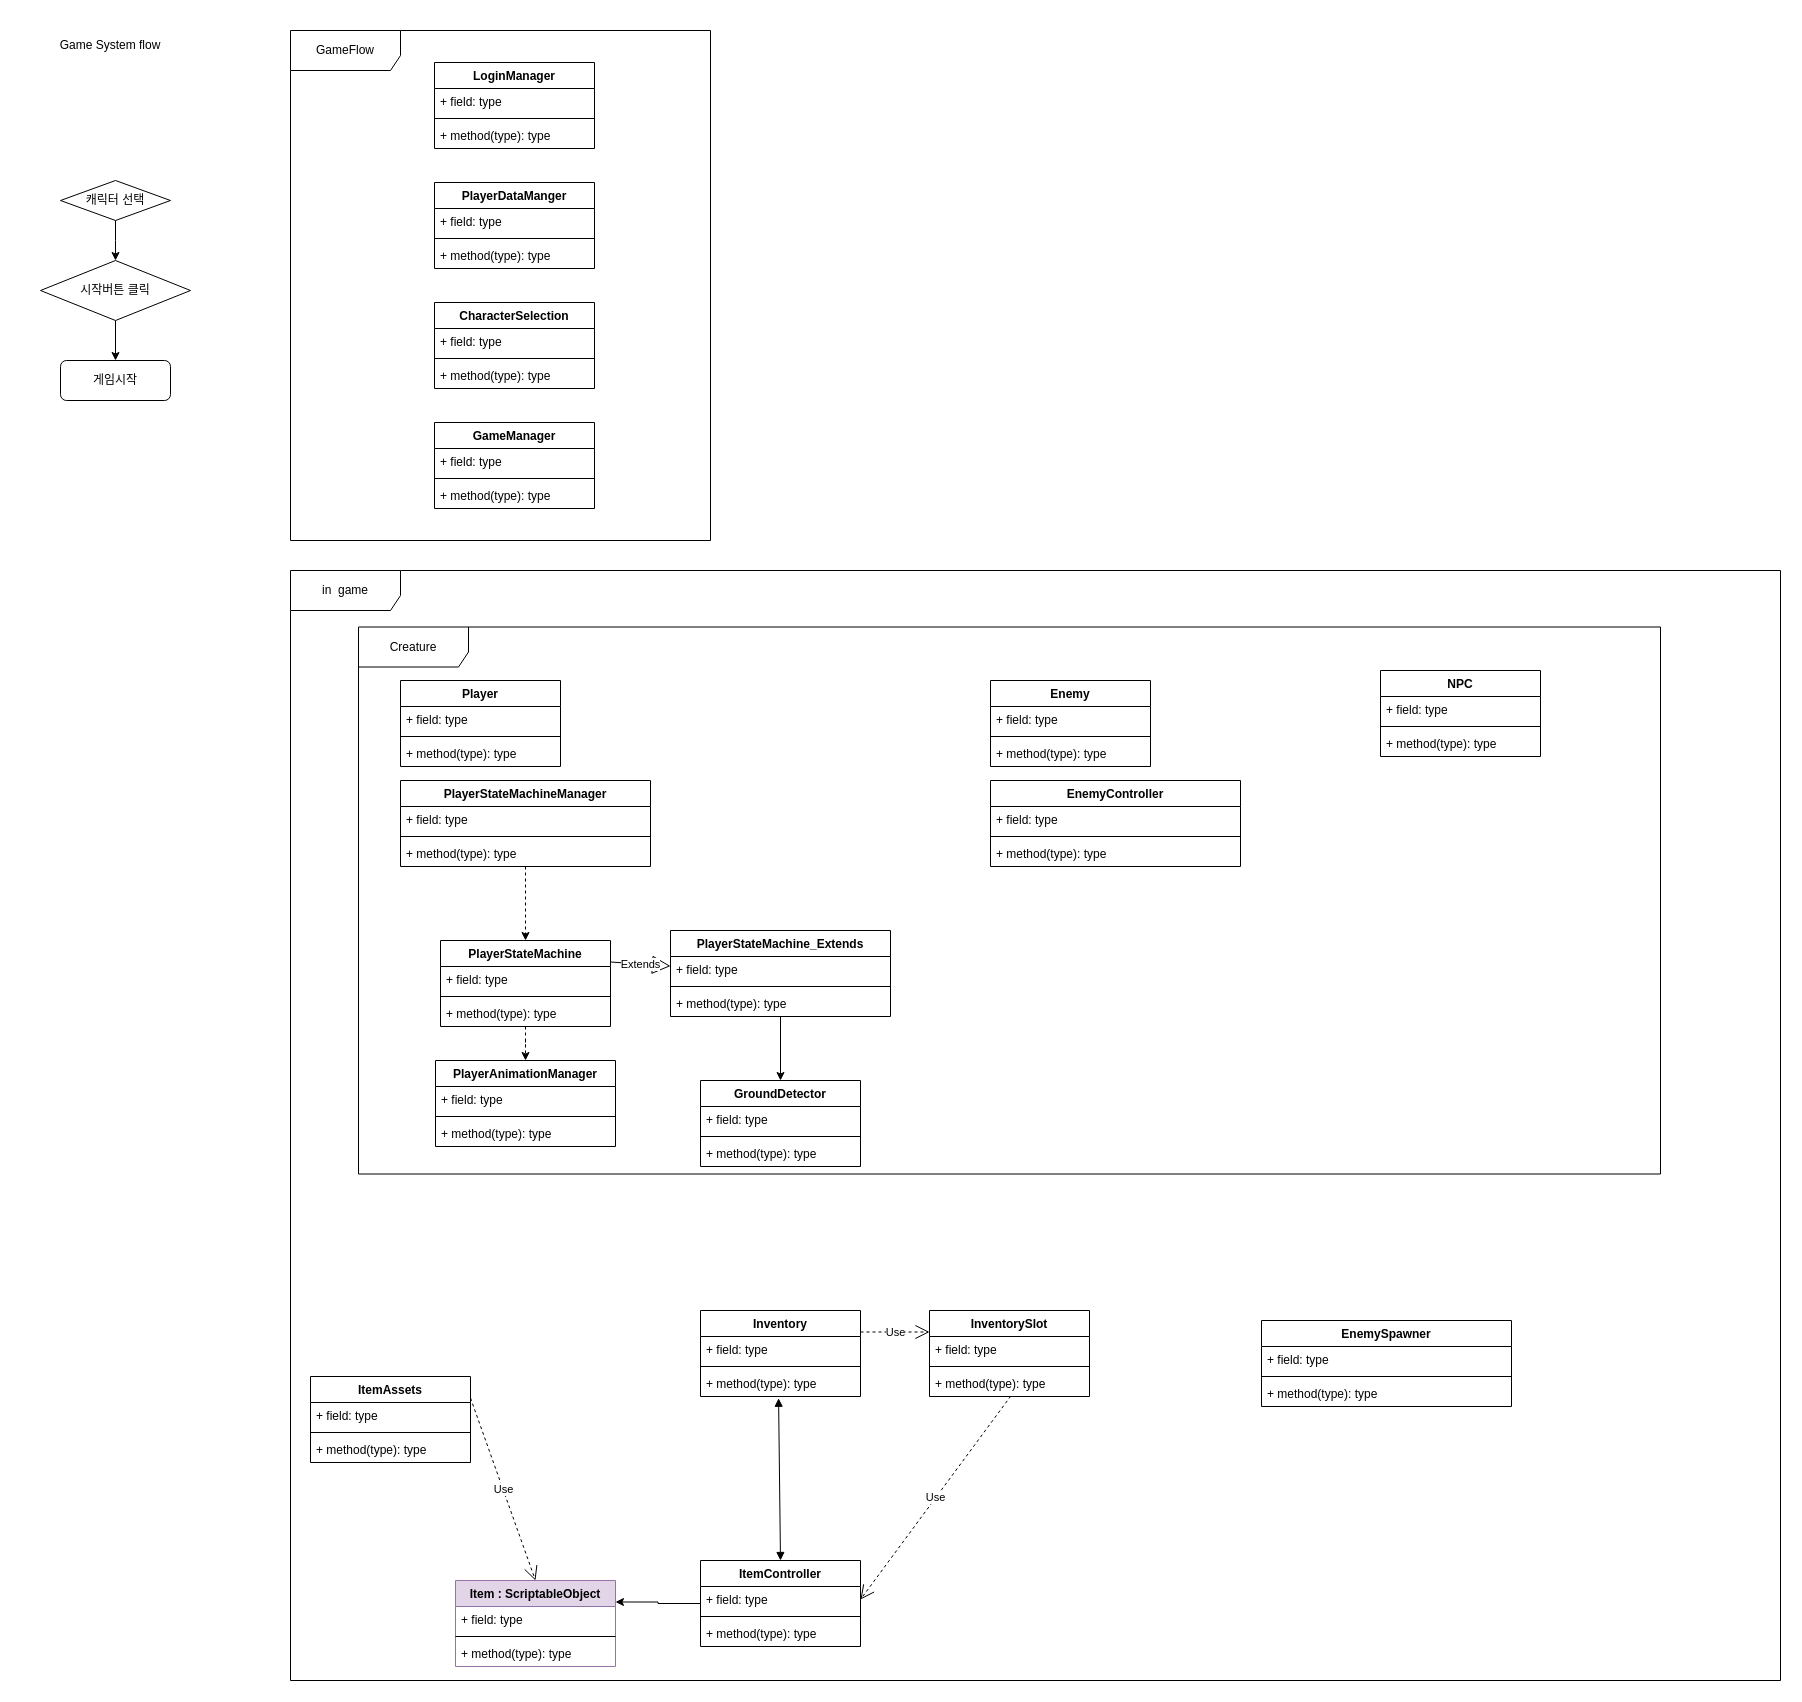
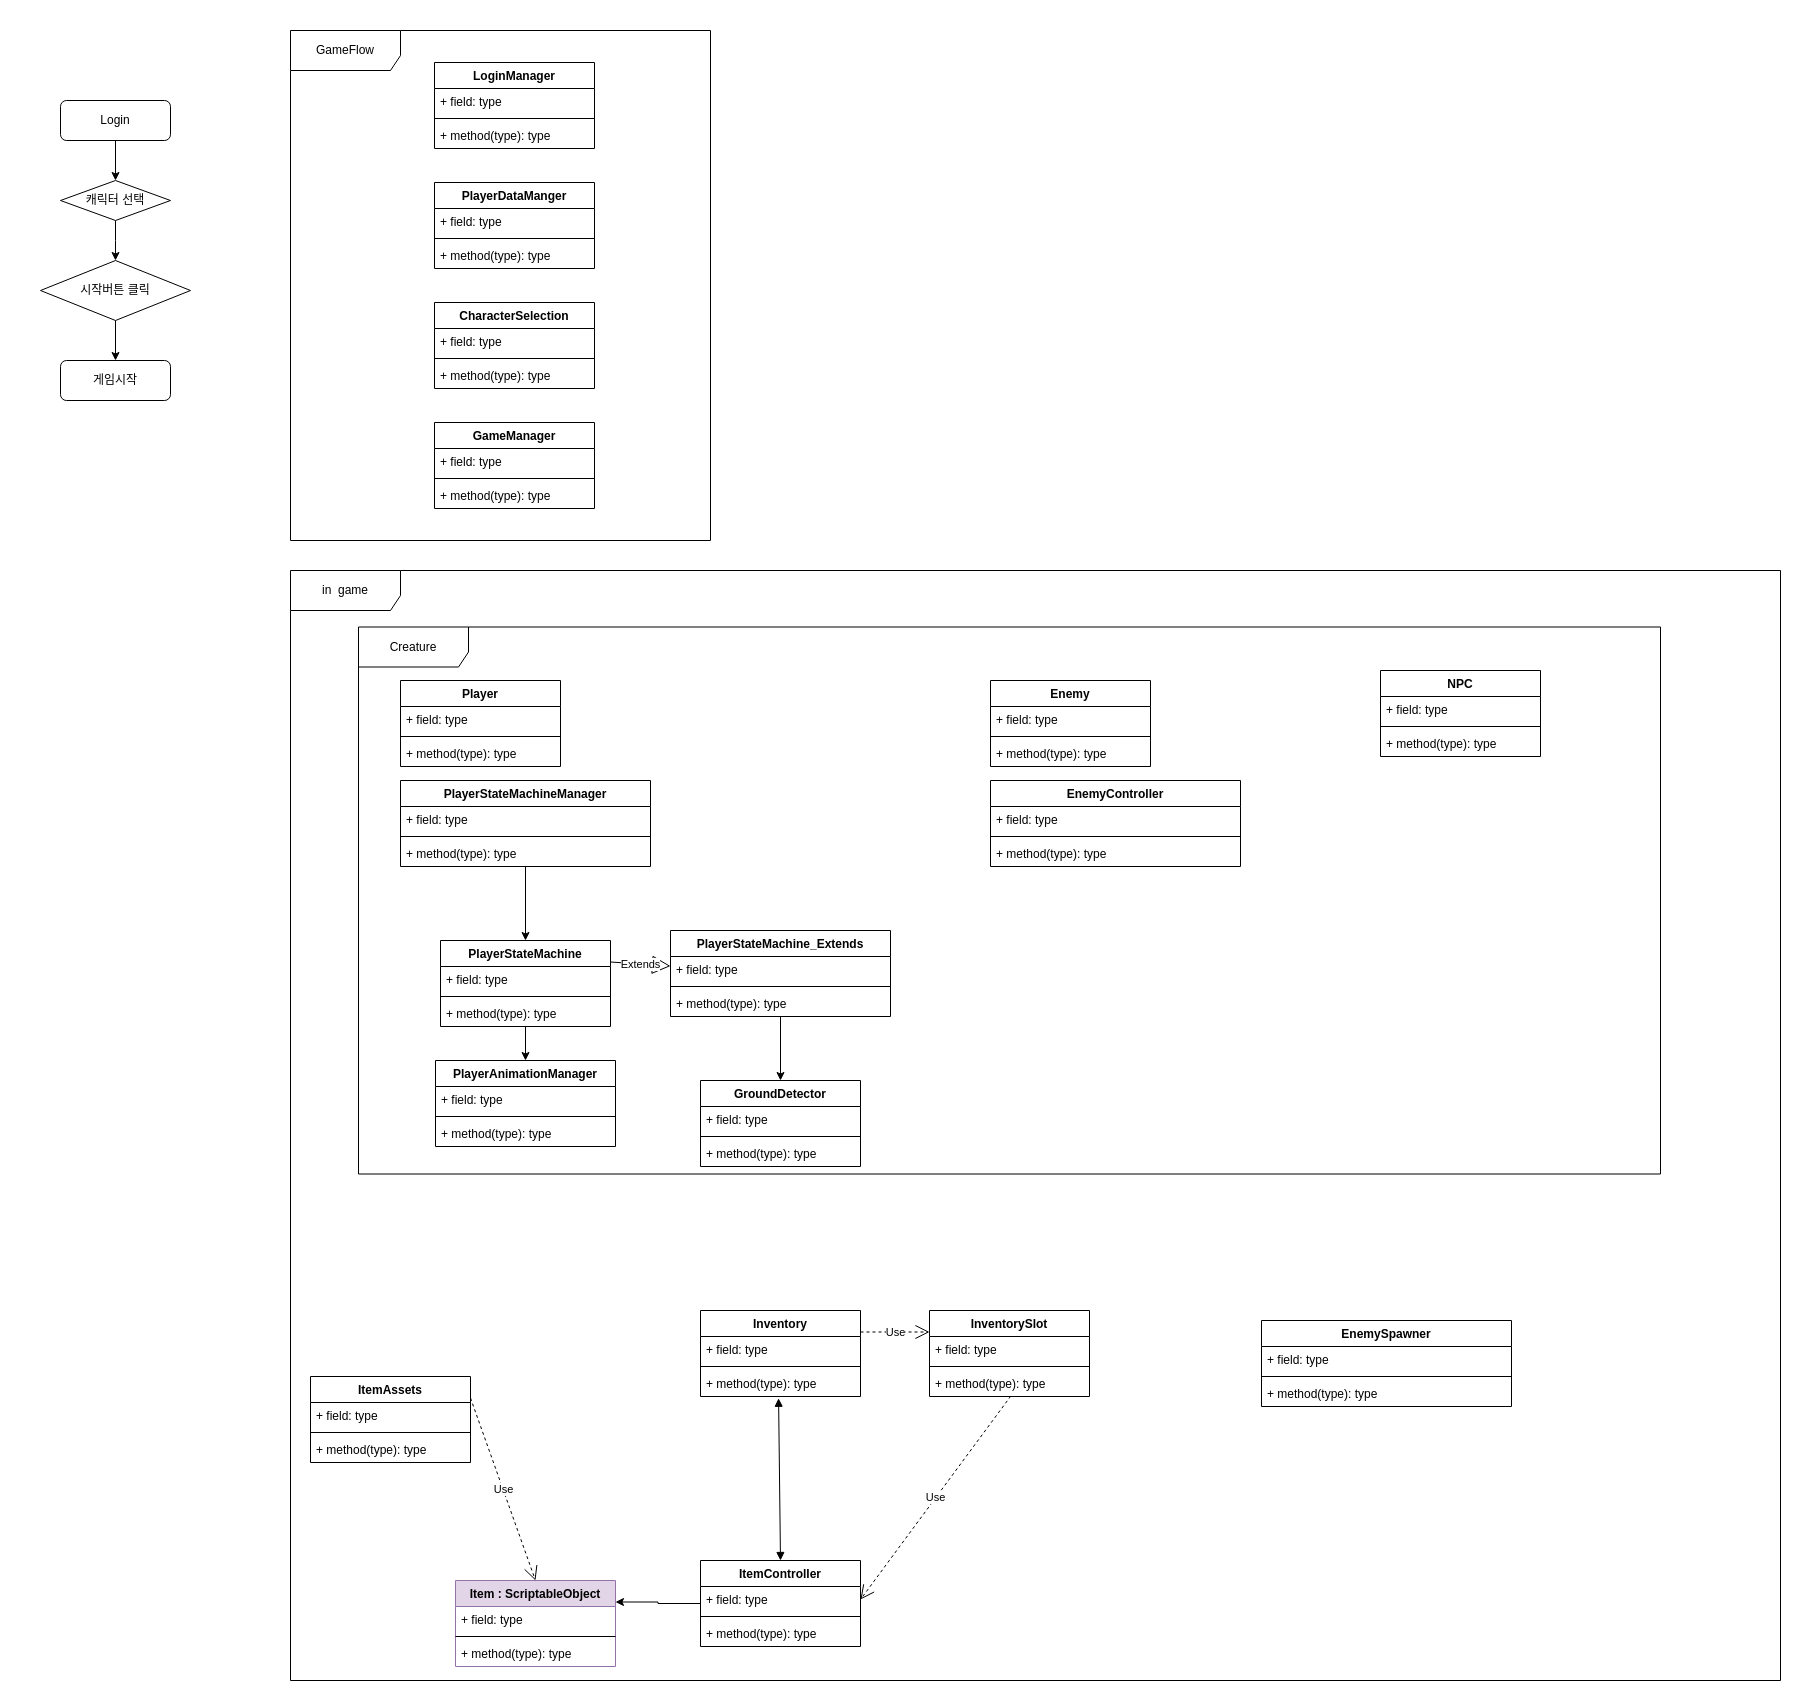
(111, 46) -> none
none -> (116, 121)
none -> (116, 157)
(526, 901) -> (526, 901)
(526, 1046) -> (526, 1046)
